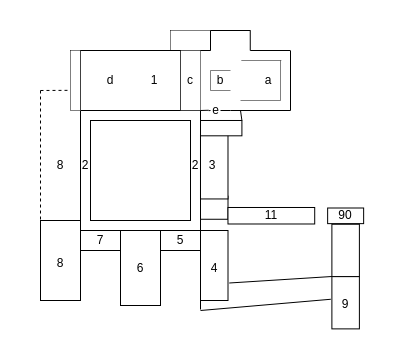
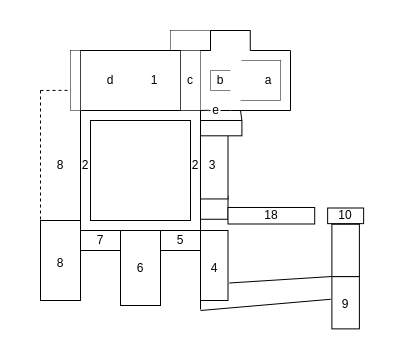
(272, 216) -> (272, 216)
(346, 216) -> (346, 216)
